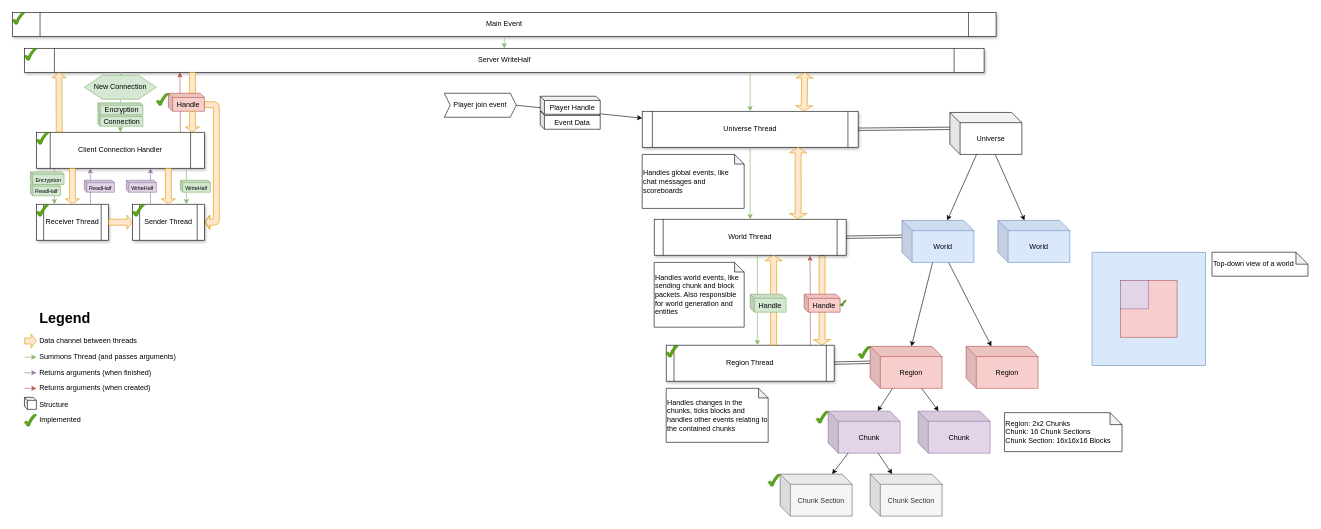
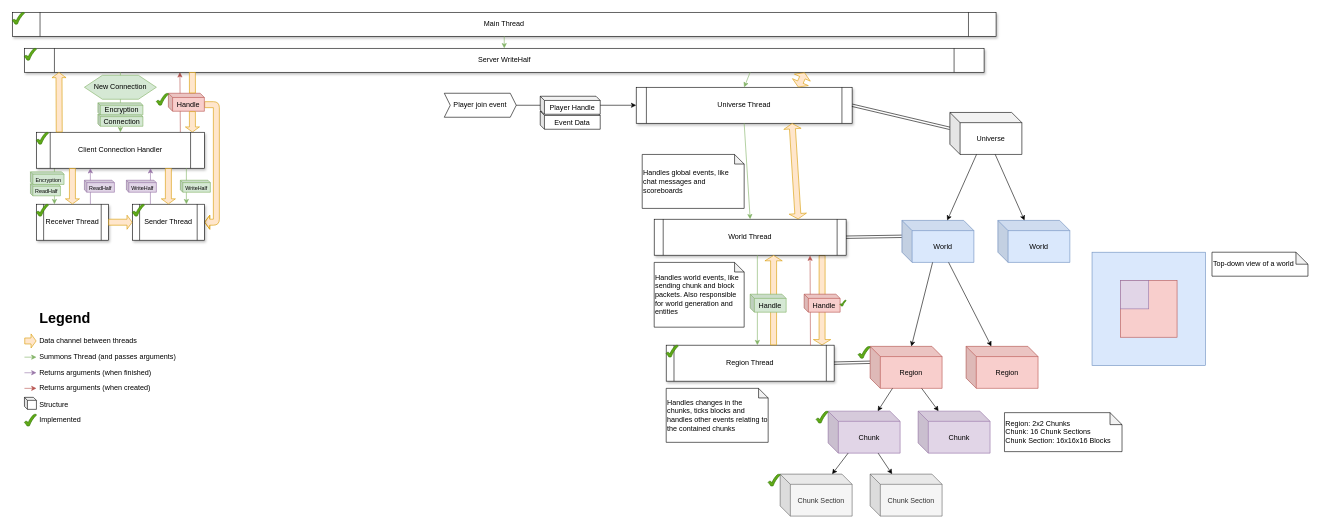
(504, 24) -> (504, 24)
(750, 129) -> (744, 105)
